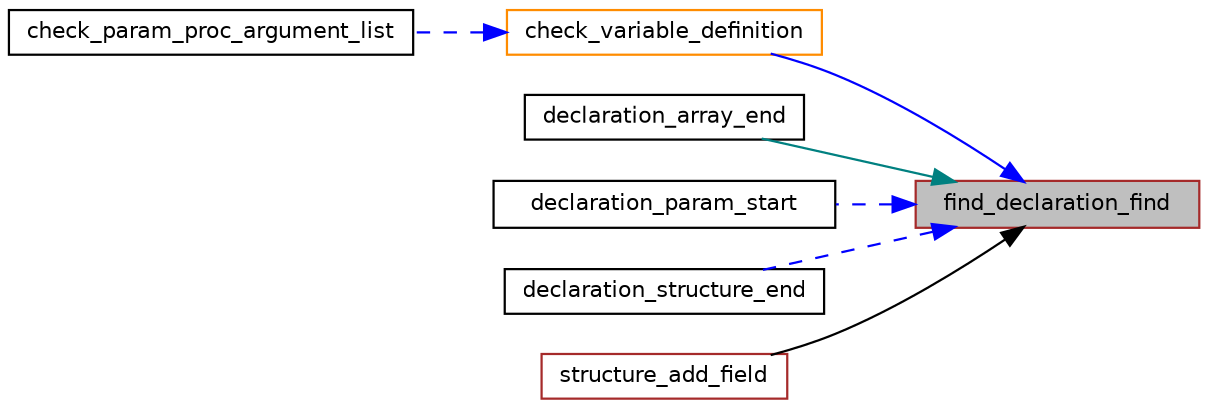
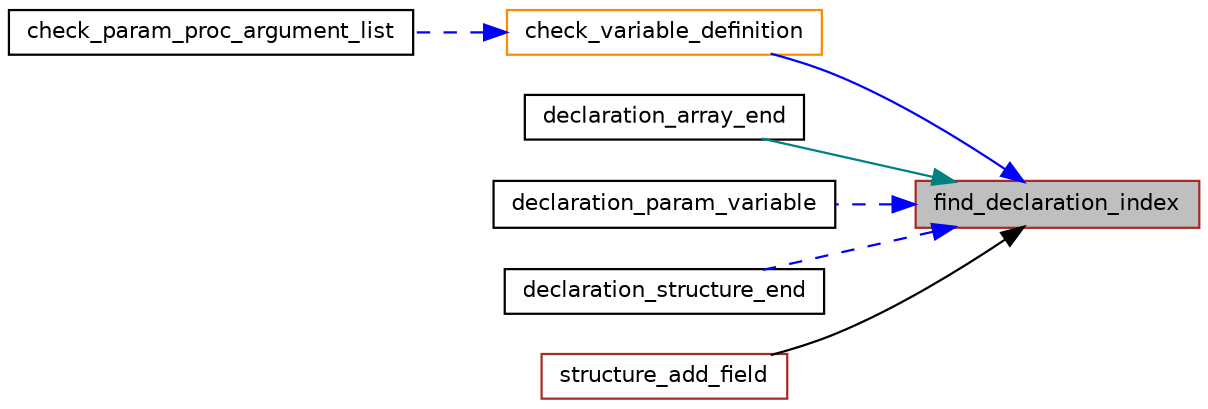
(664, 204) -> (664, 204)
(1057, 204) -> (1057, 204)
